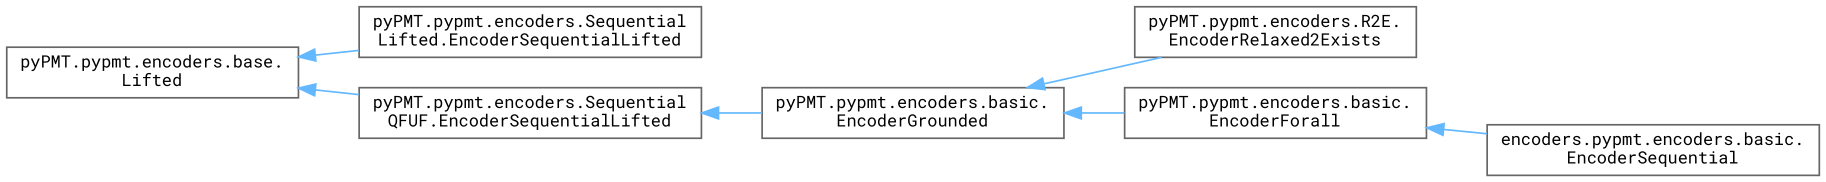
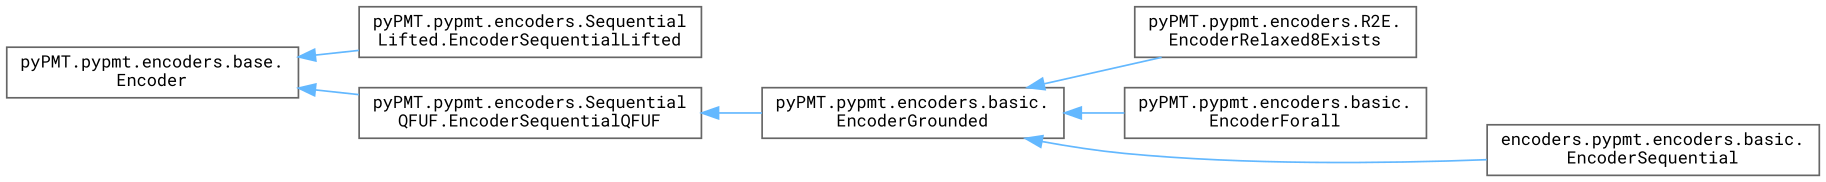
(1276, 32) -> (1276, 32)
(153, 73) -> (153, 73)
(530, 113) -> (530, 113)
(1465, 132) -> (1264, 161)
